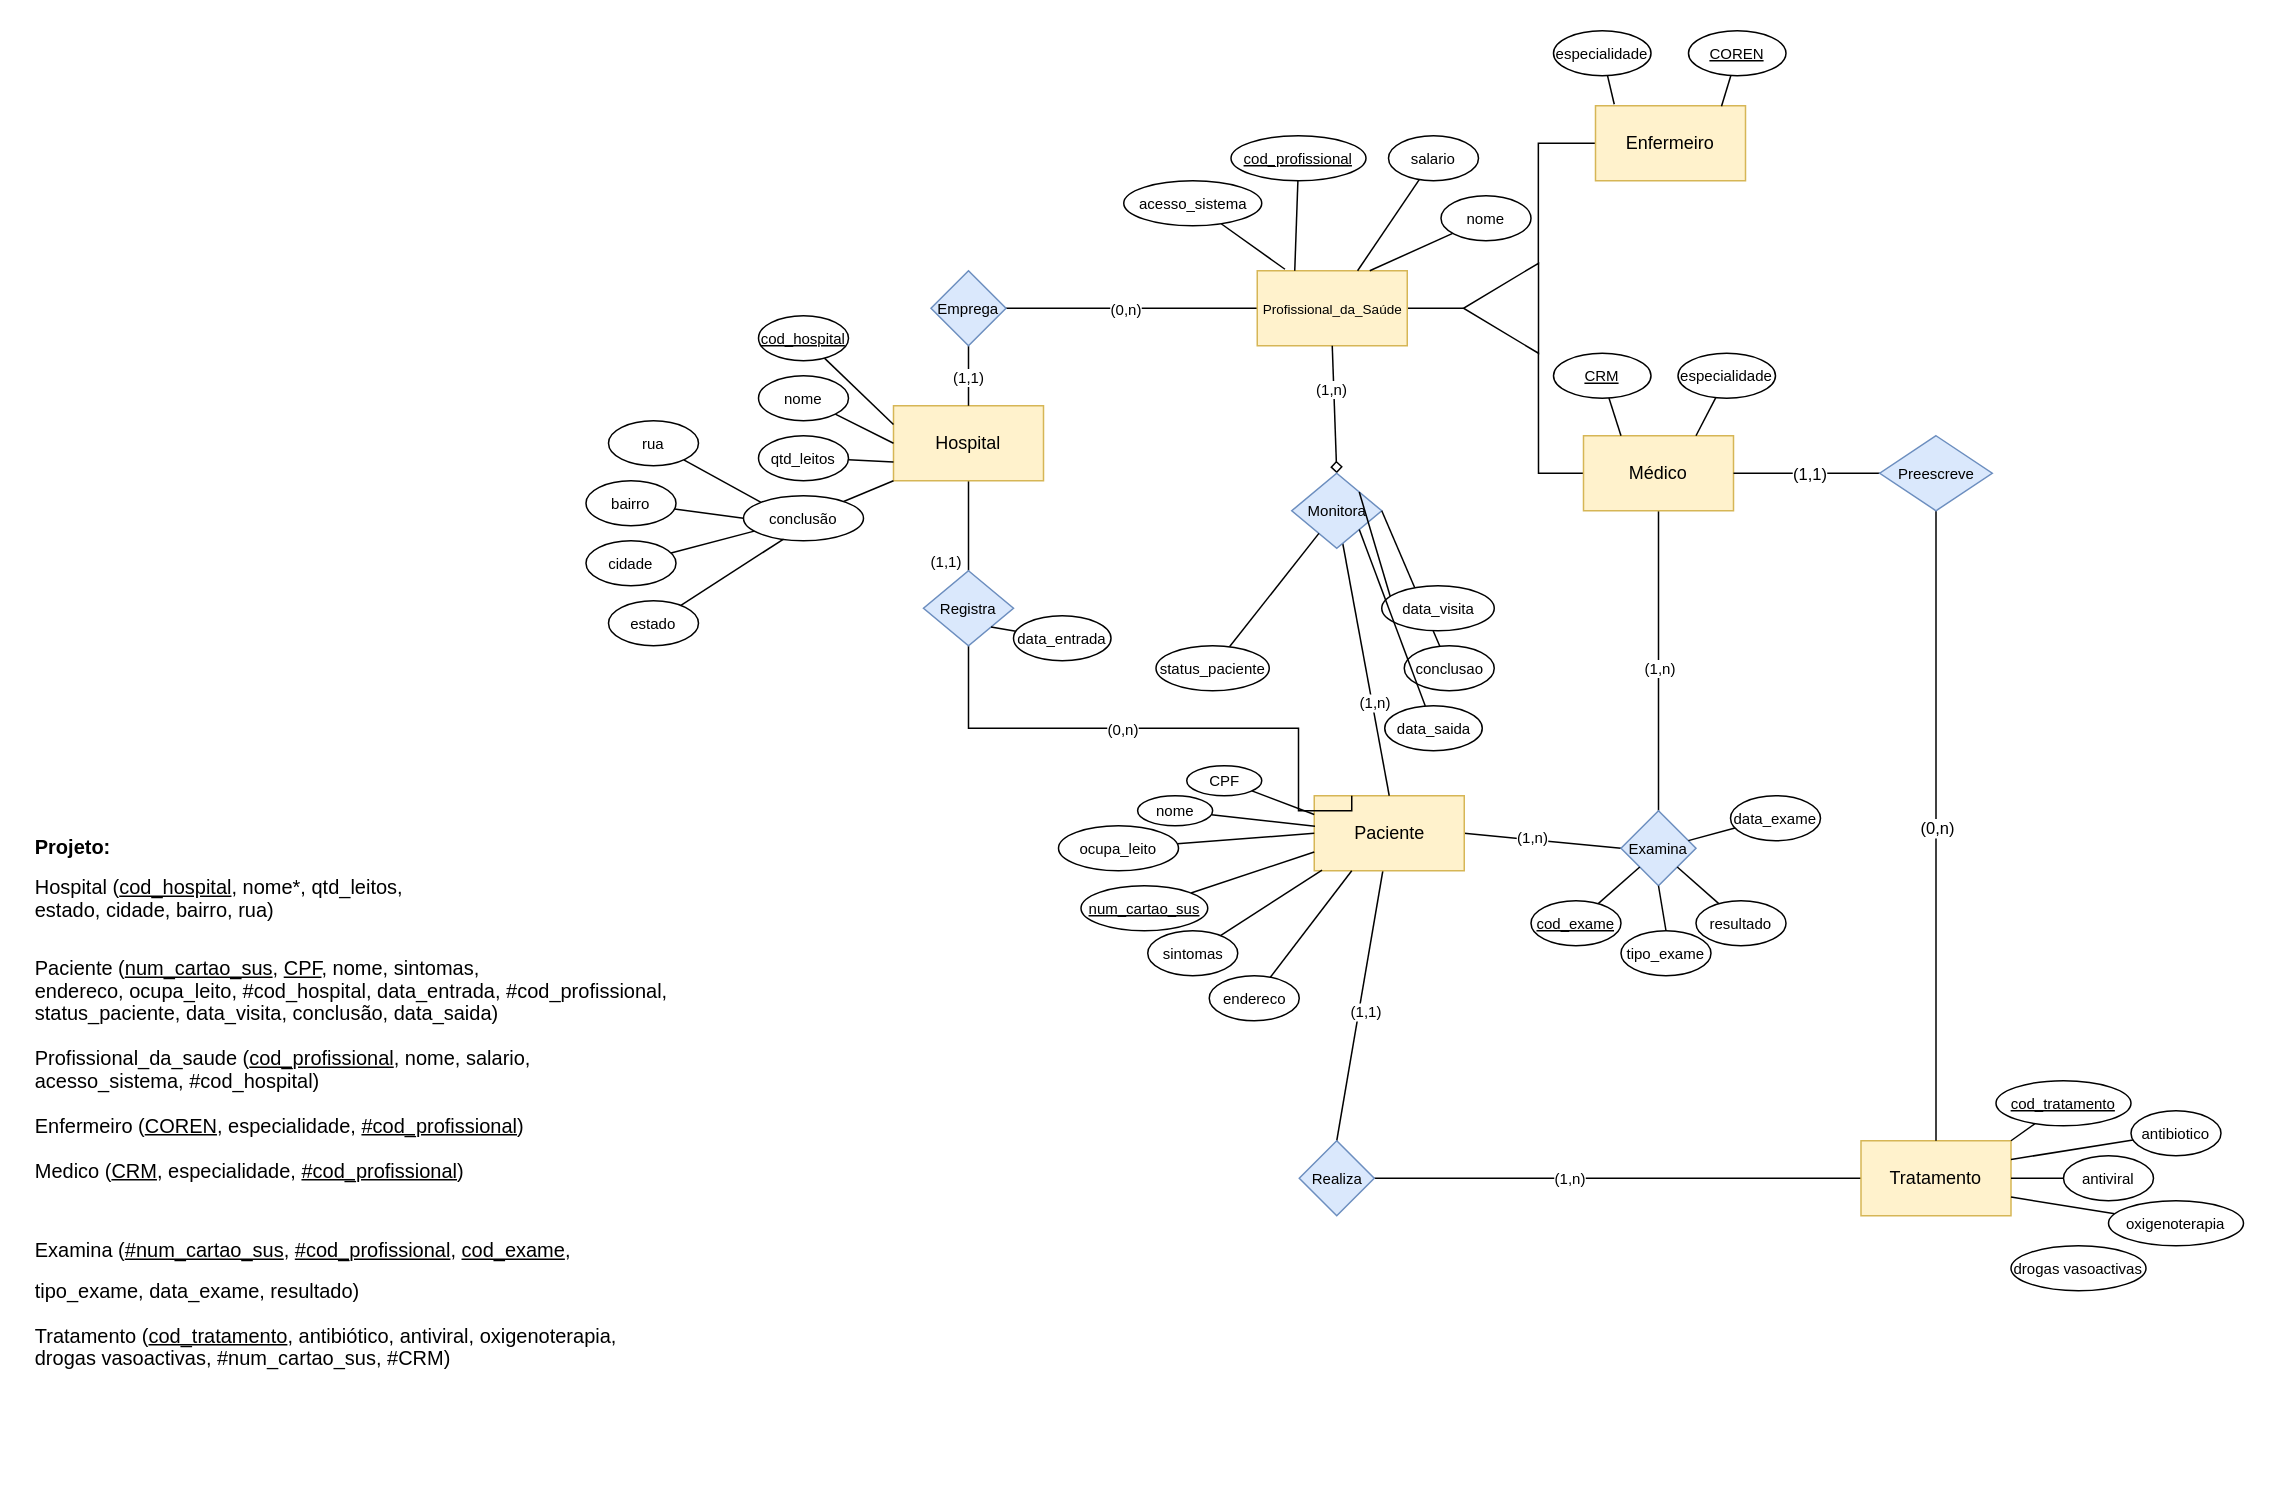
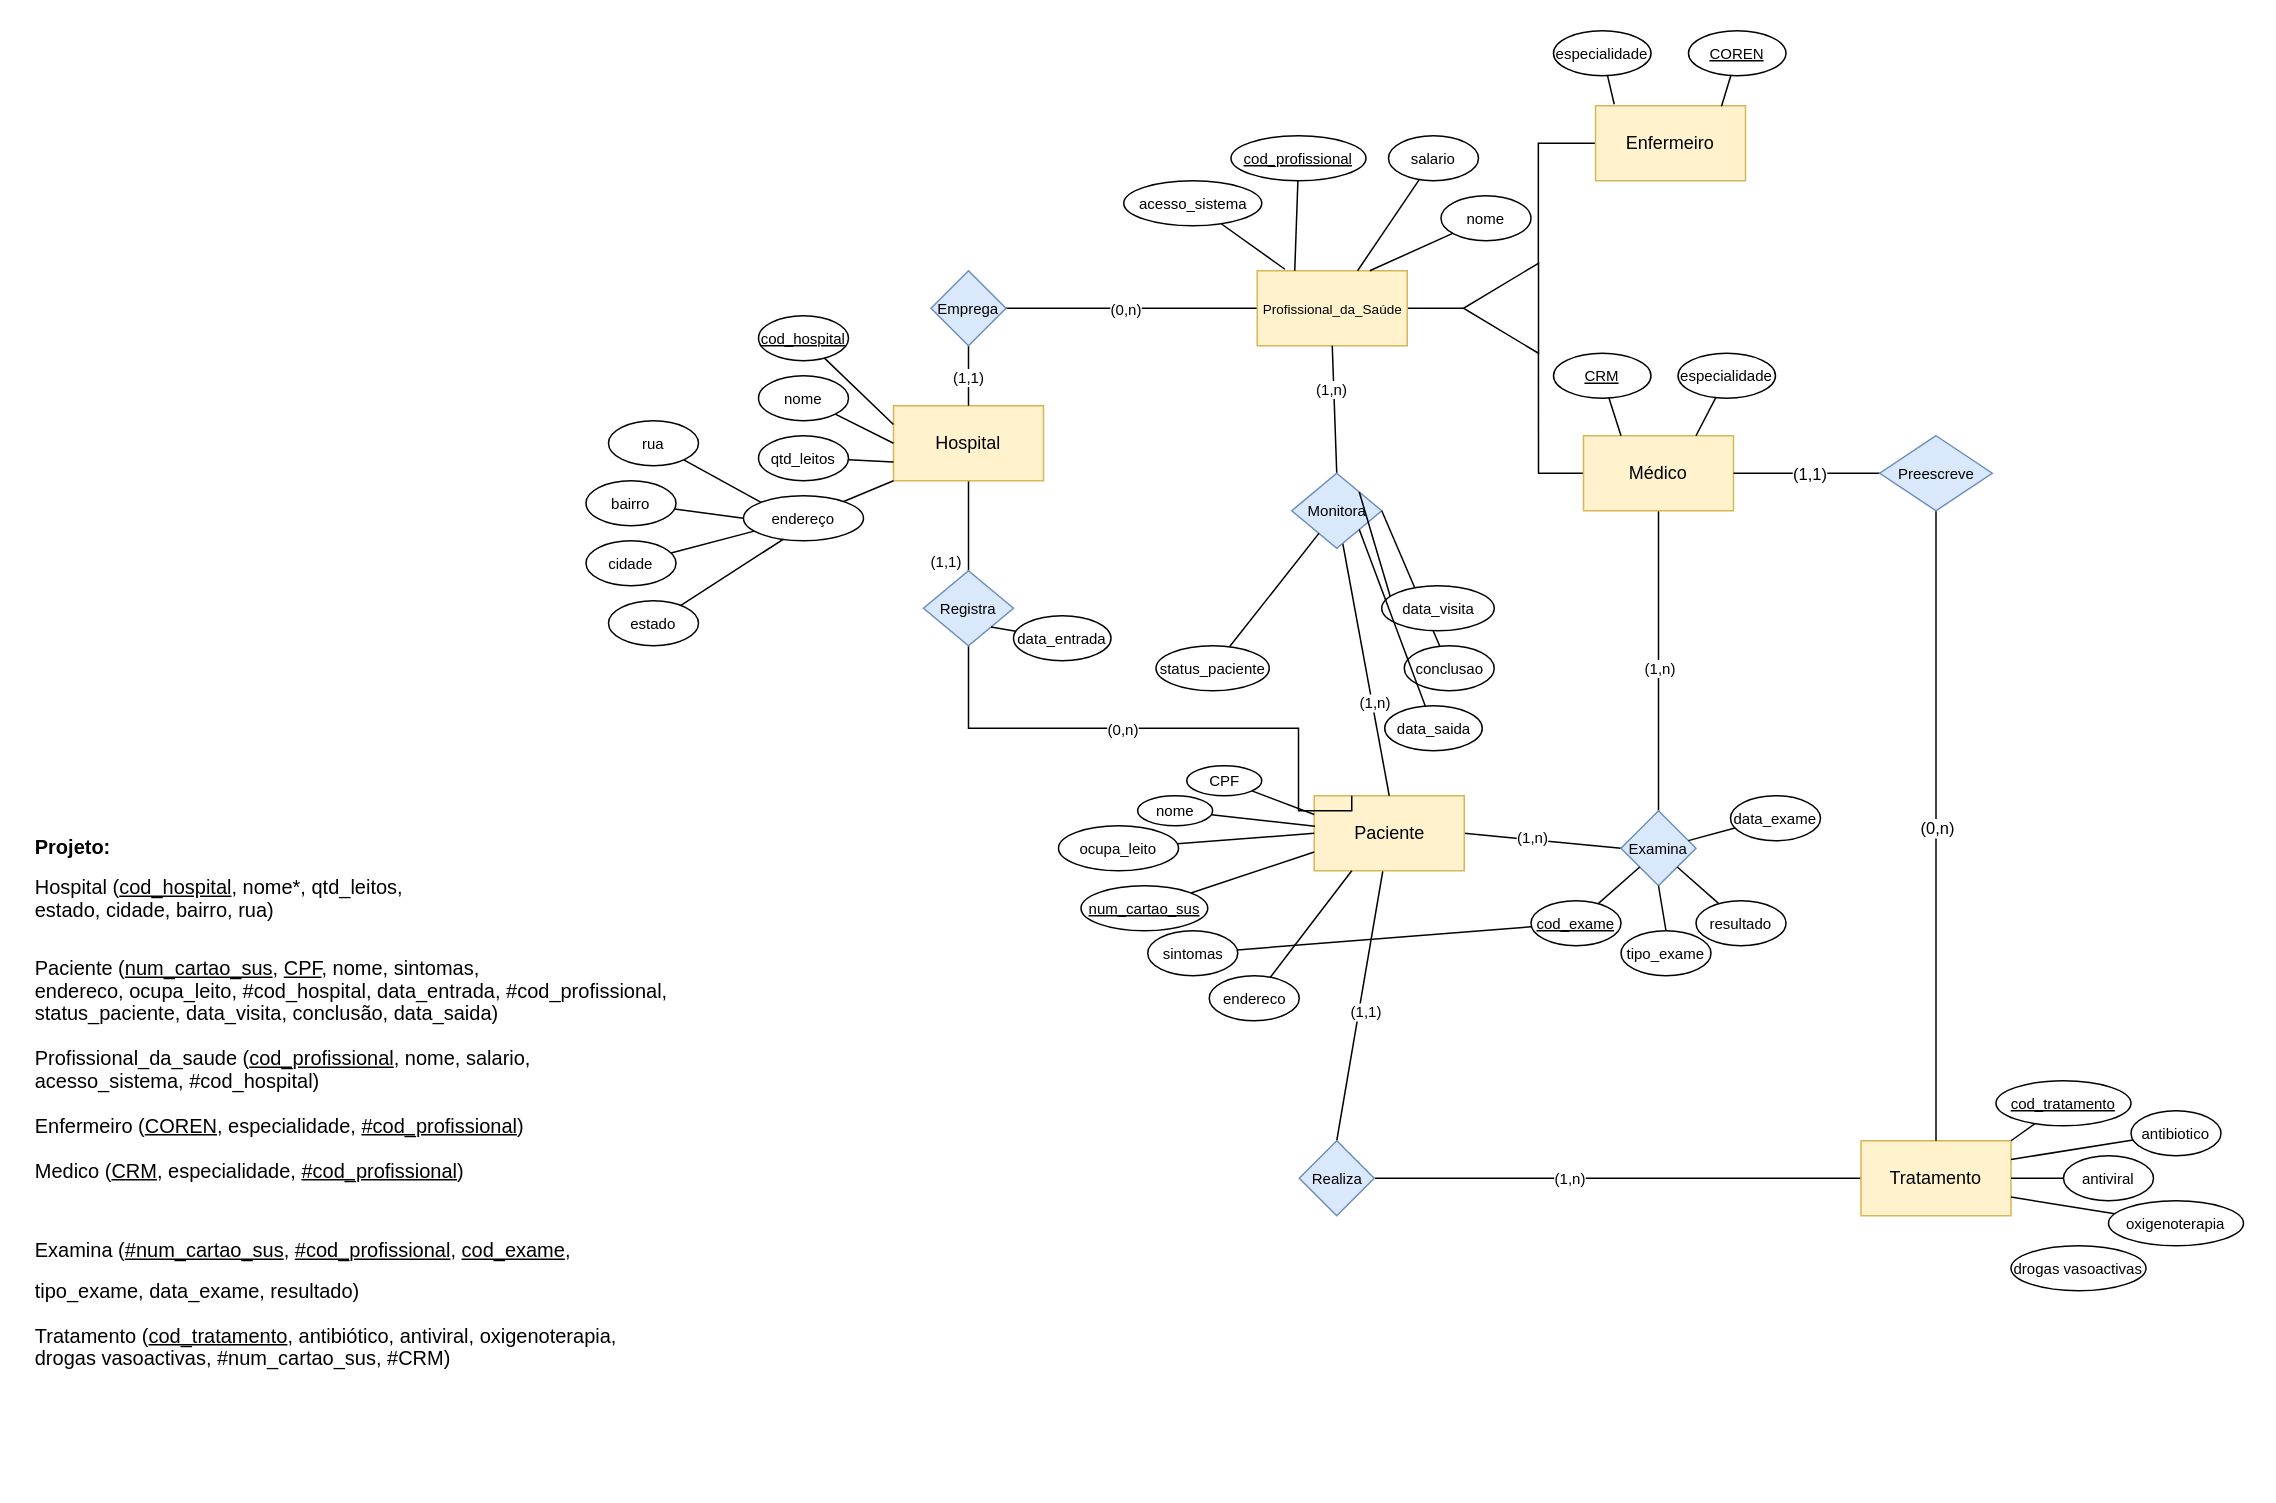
(1336, 461) -> (1336, 466)
(803, 518) -> (803, 518)
(1271, 903) -> (1384, 938)
